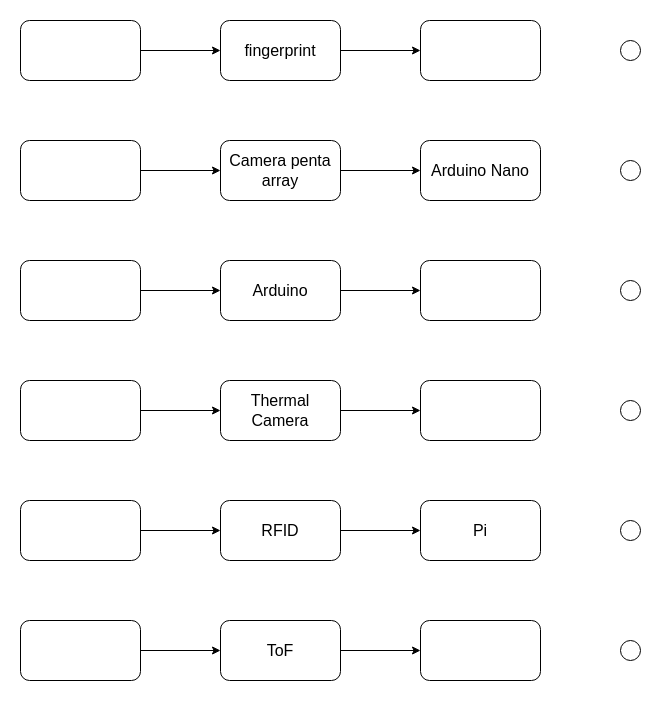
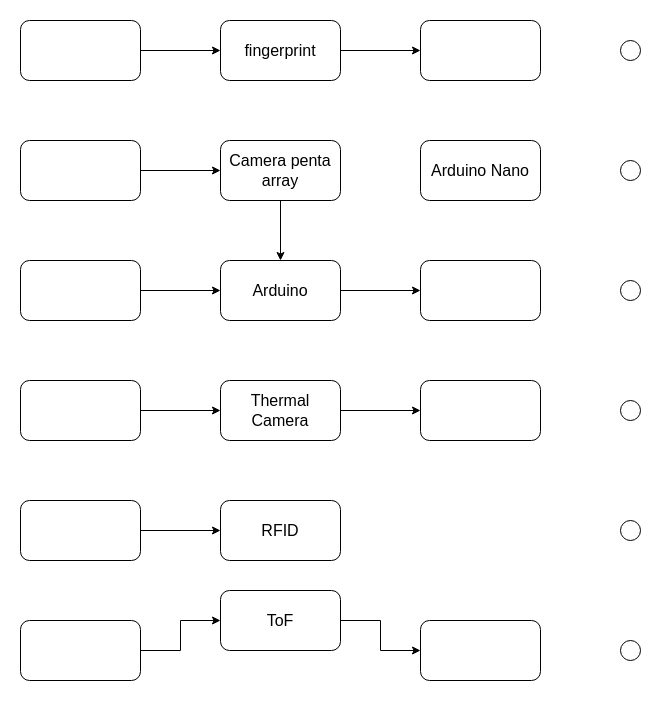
(377, 171) -> (281, 227)
(377, 531) -> none
(481, 531) -> none
(281, 651) -> (281, 621)
